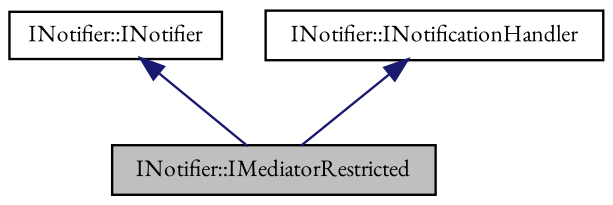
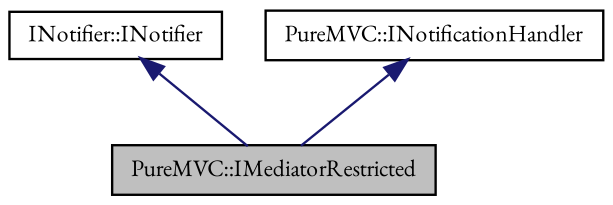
(434, 35) -> (434, 35)
(274, 170) -> (274, 170)
